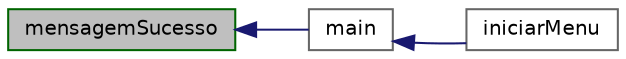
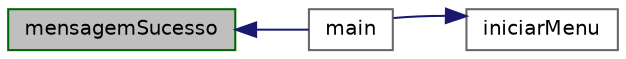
(440, 43) -> (420, 16)
